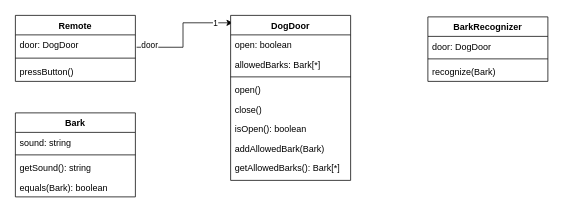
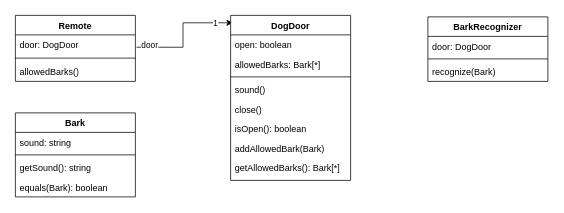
(53, 73) -> (53, 73)
(250, 91) -> (253, 91)
